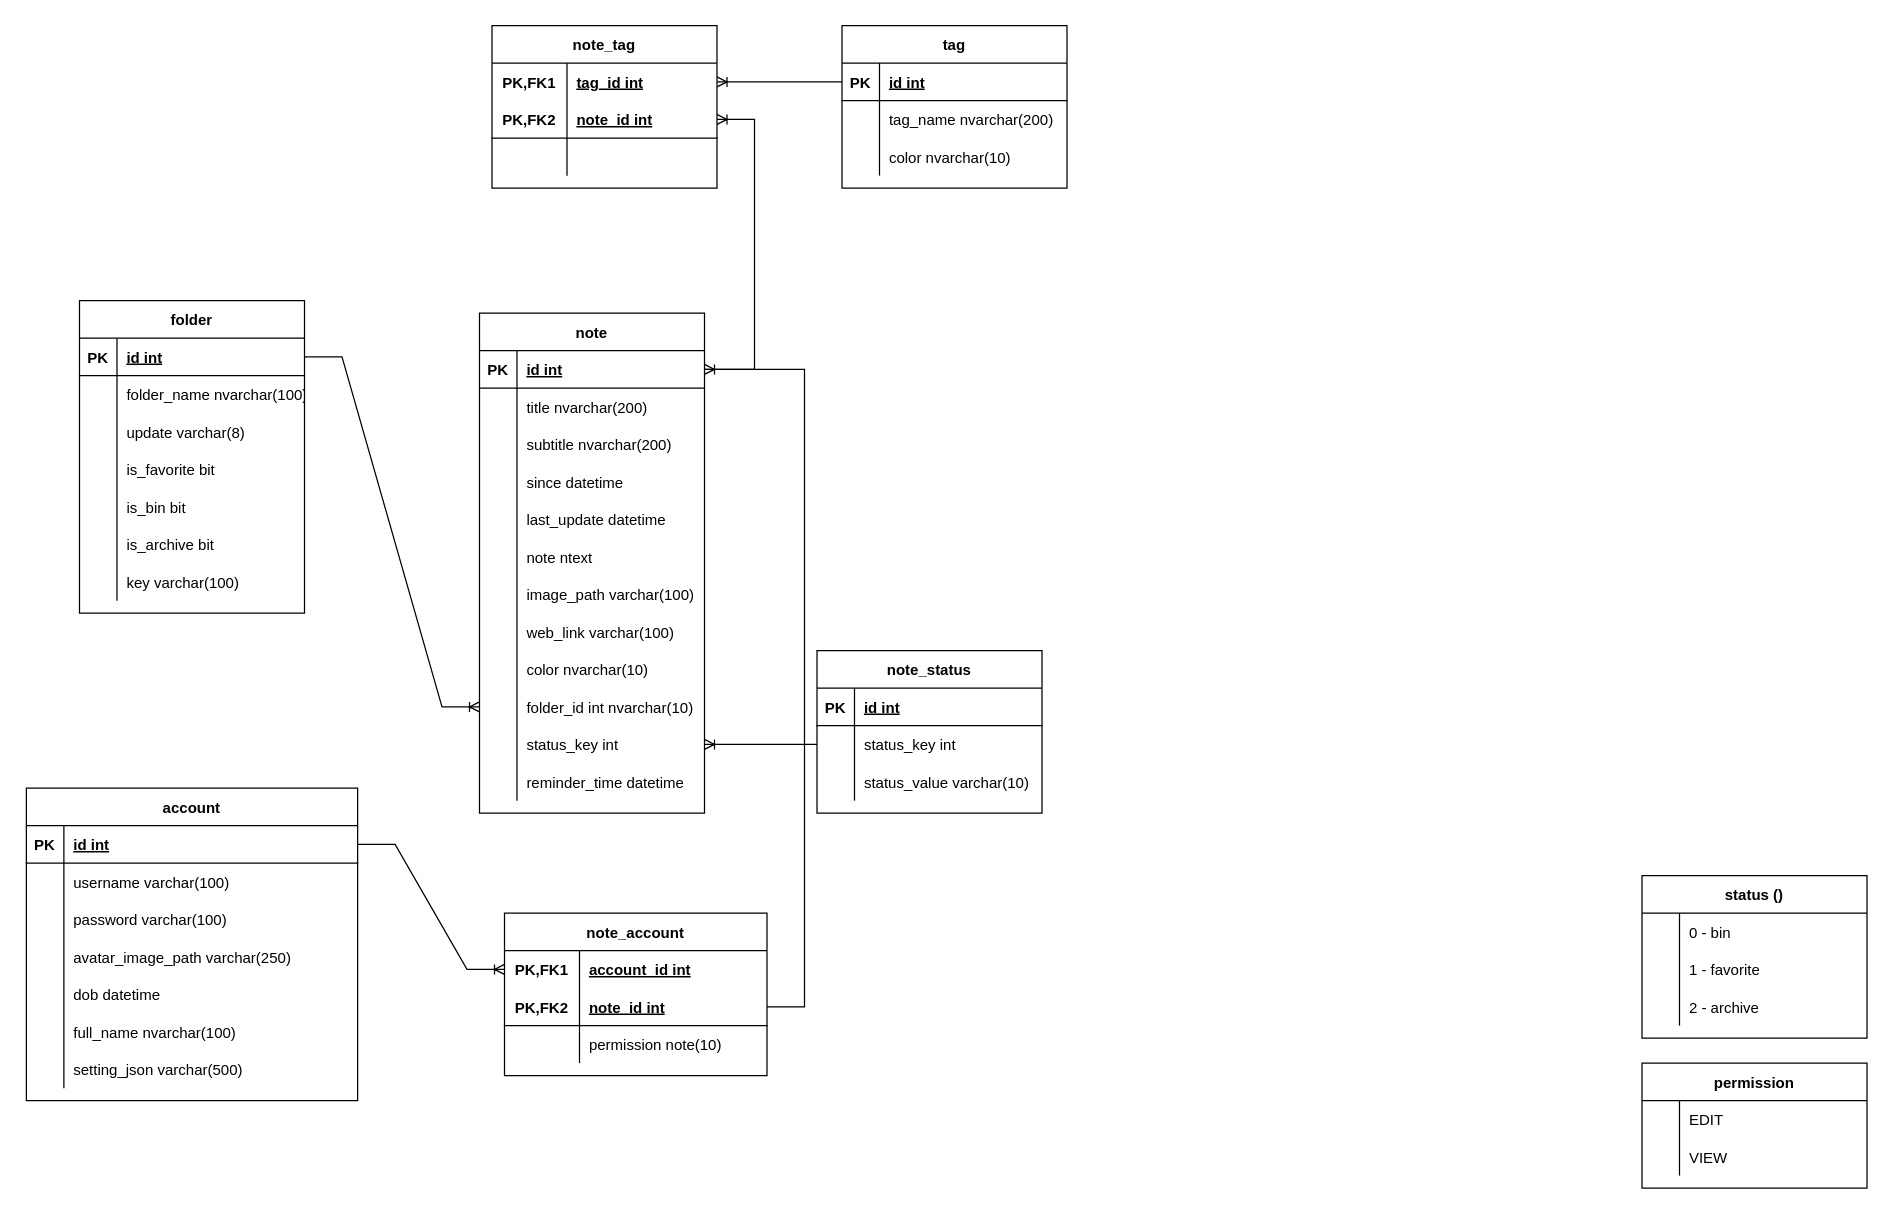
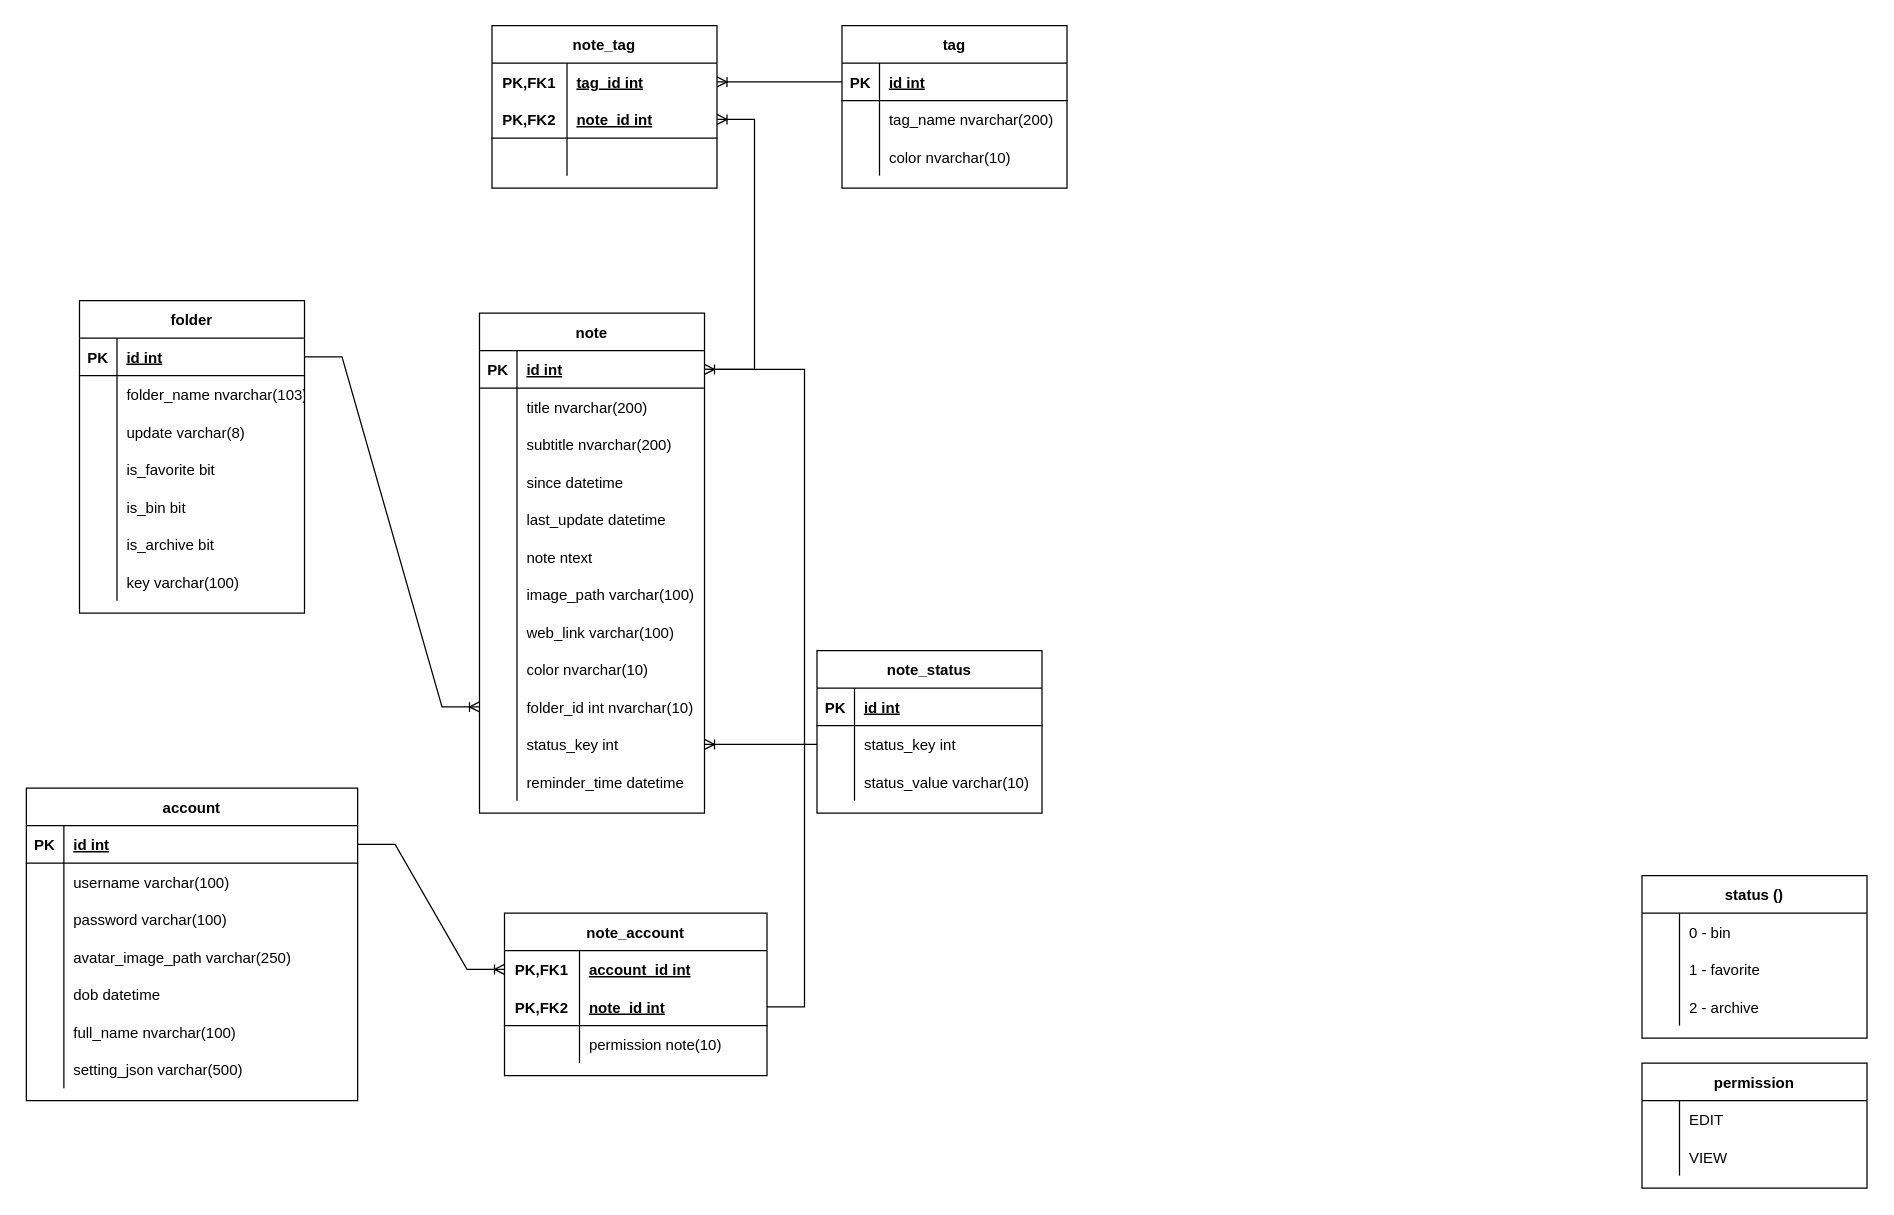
(227, 395) -> (227, 395)
